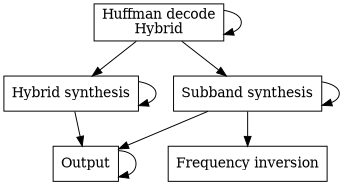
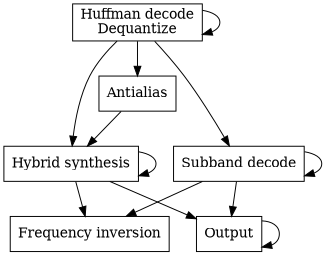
(159, 22) -> (137, 22)
none -> (137, 94)
(248, 94) -> (239, 164)
none -> (79, 194)
